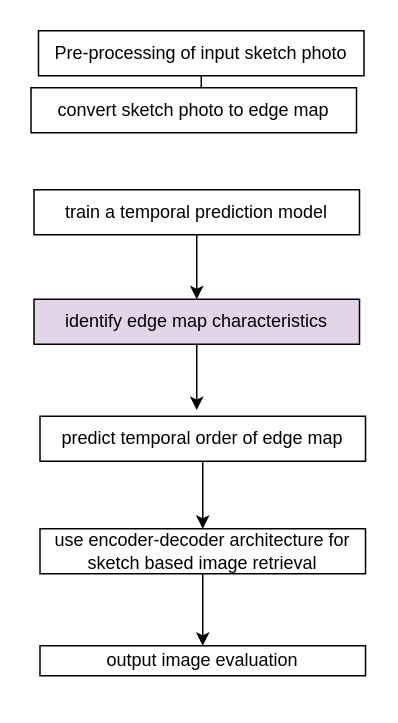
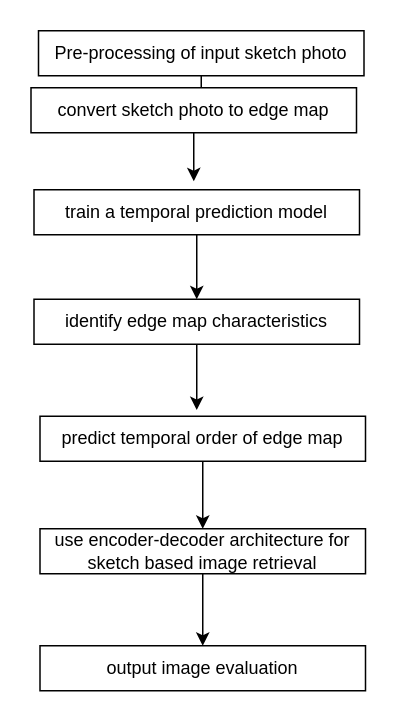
none -> (194, 155)
(197, 322) -> (197, 322)
(203, 661) -> (203, 668)
